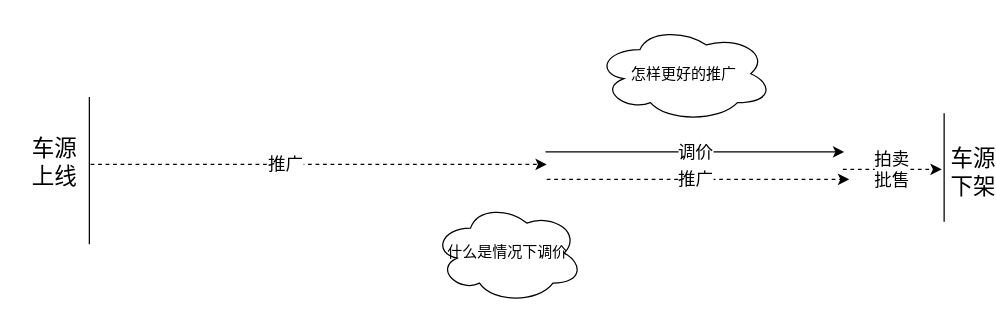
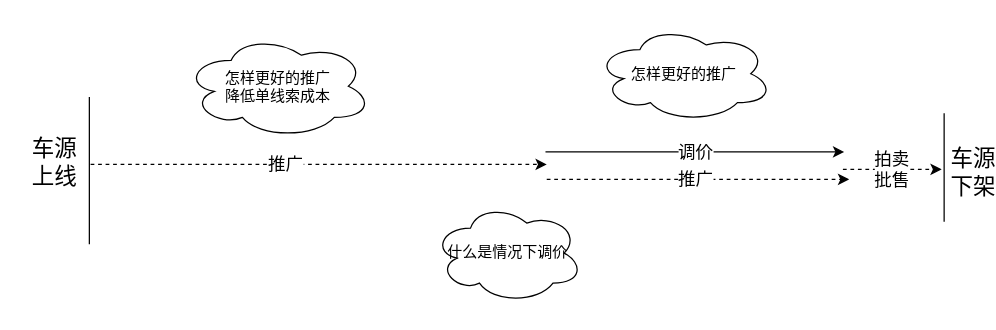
none -> (278, 86)
